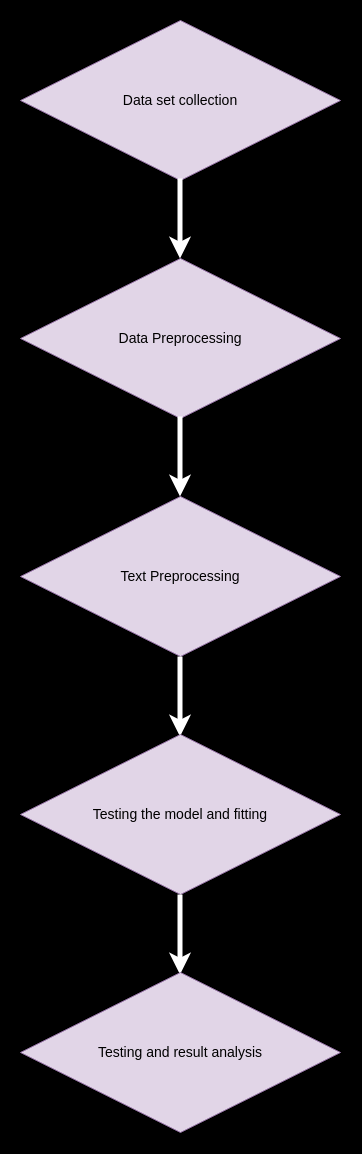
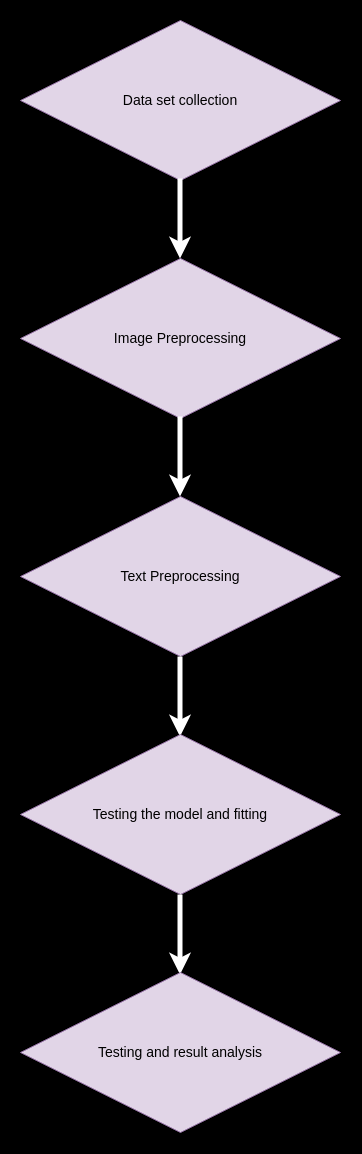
(181, 339) -> (181, 339)
